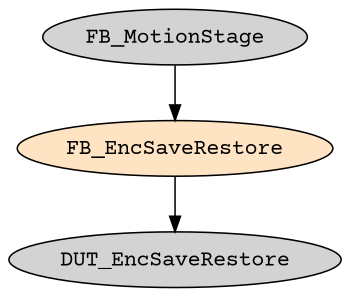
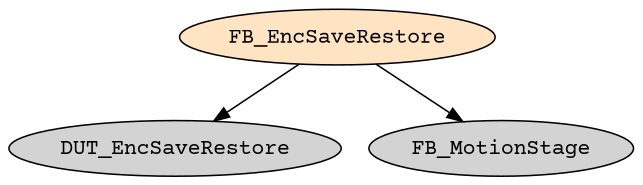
(175, 85) -> (413, 88)
